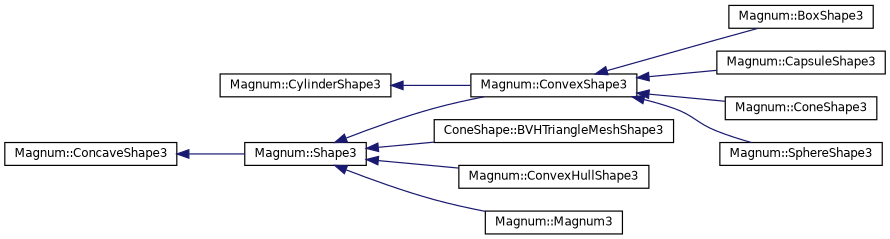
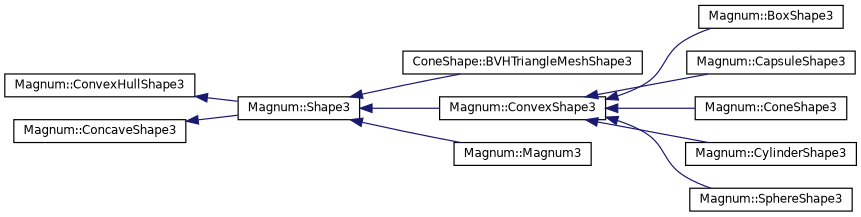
(437, 85) -> (658, 133)
(418, 164) -> (223, 100)
